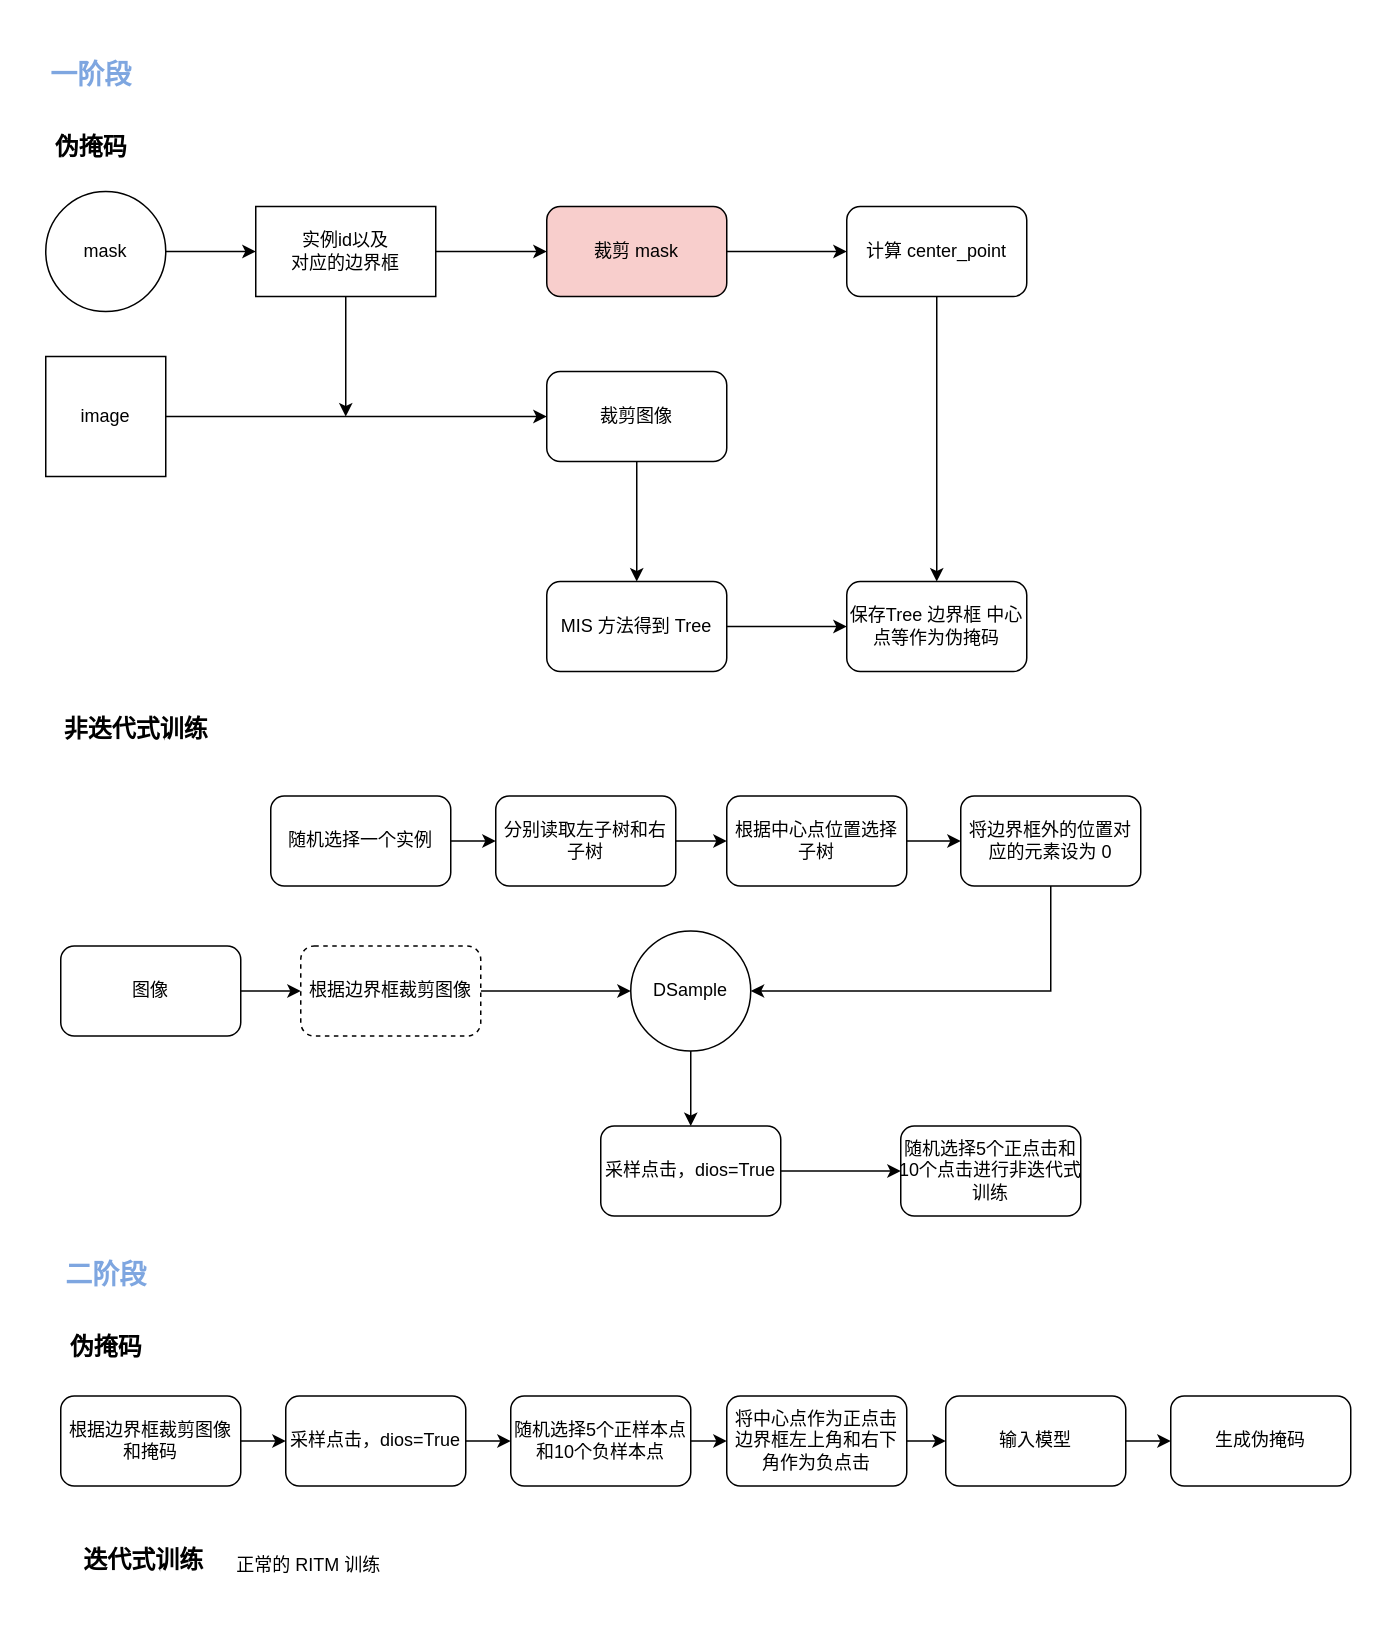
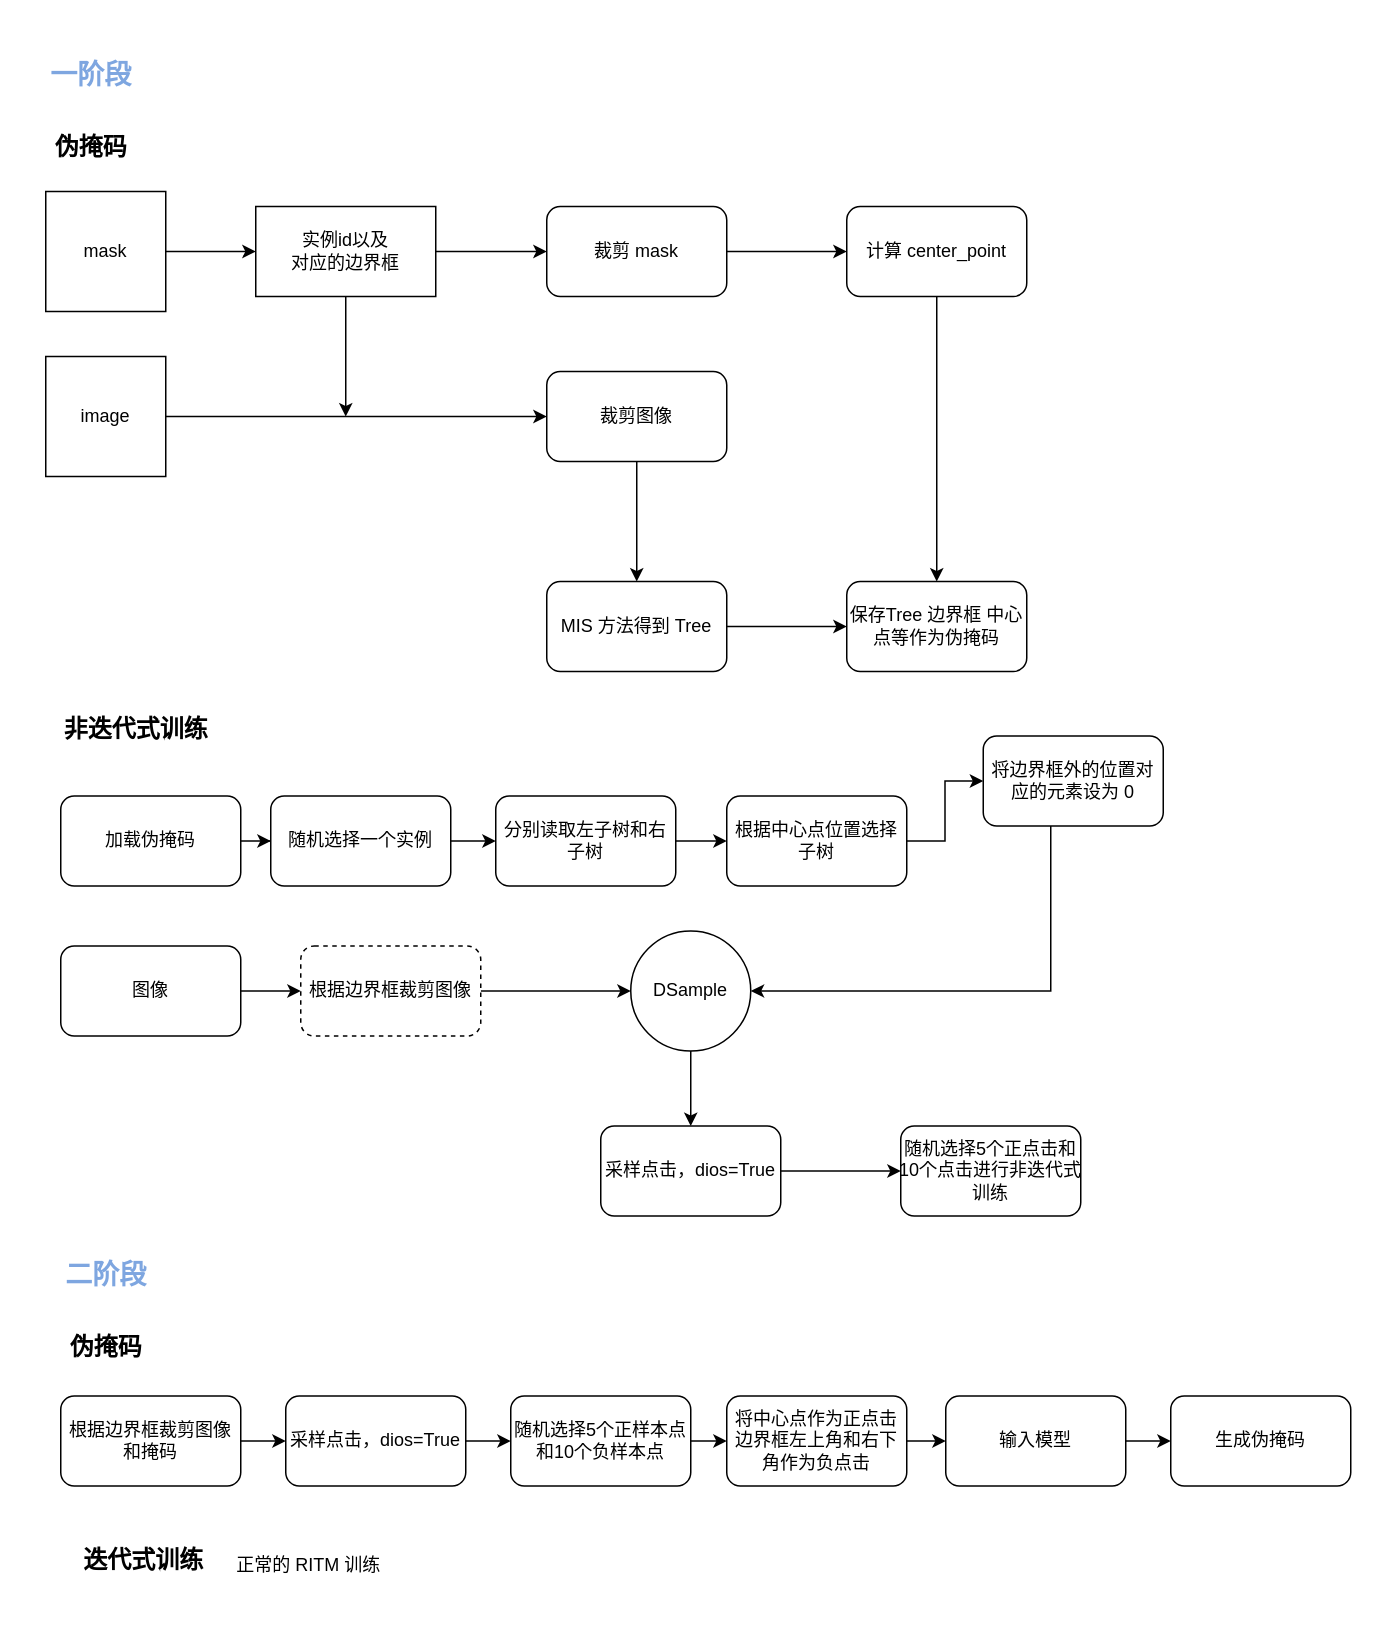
(106, 251) -> (106, 251)
(637, 251) -> (637, 251)
none -> (151, 841)
none -> (261, 841)
(1051, 841) -> (1073, 781)
